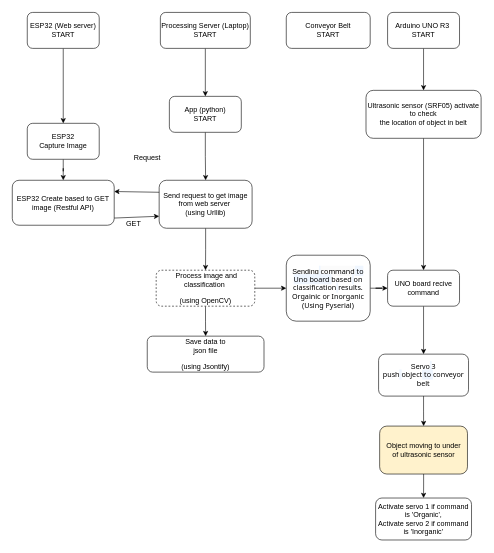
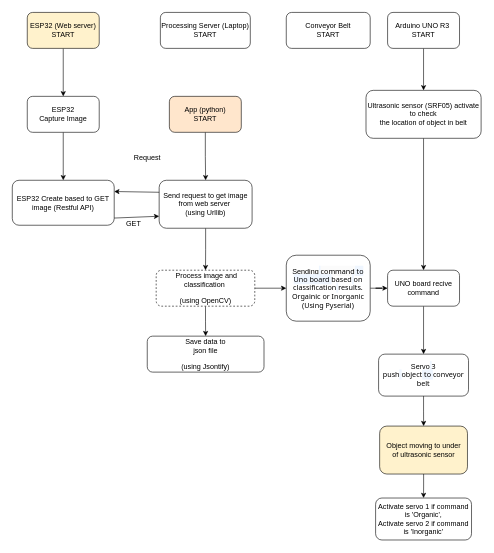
(63, 30) -> (63, 30)
(206, 90) -> none
(206, 114) -> (206, 114)
(63, 141) -> (63, 114)
